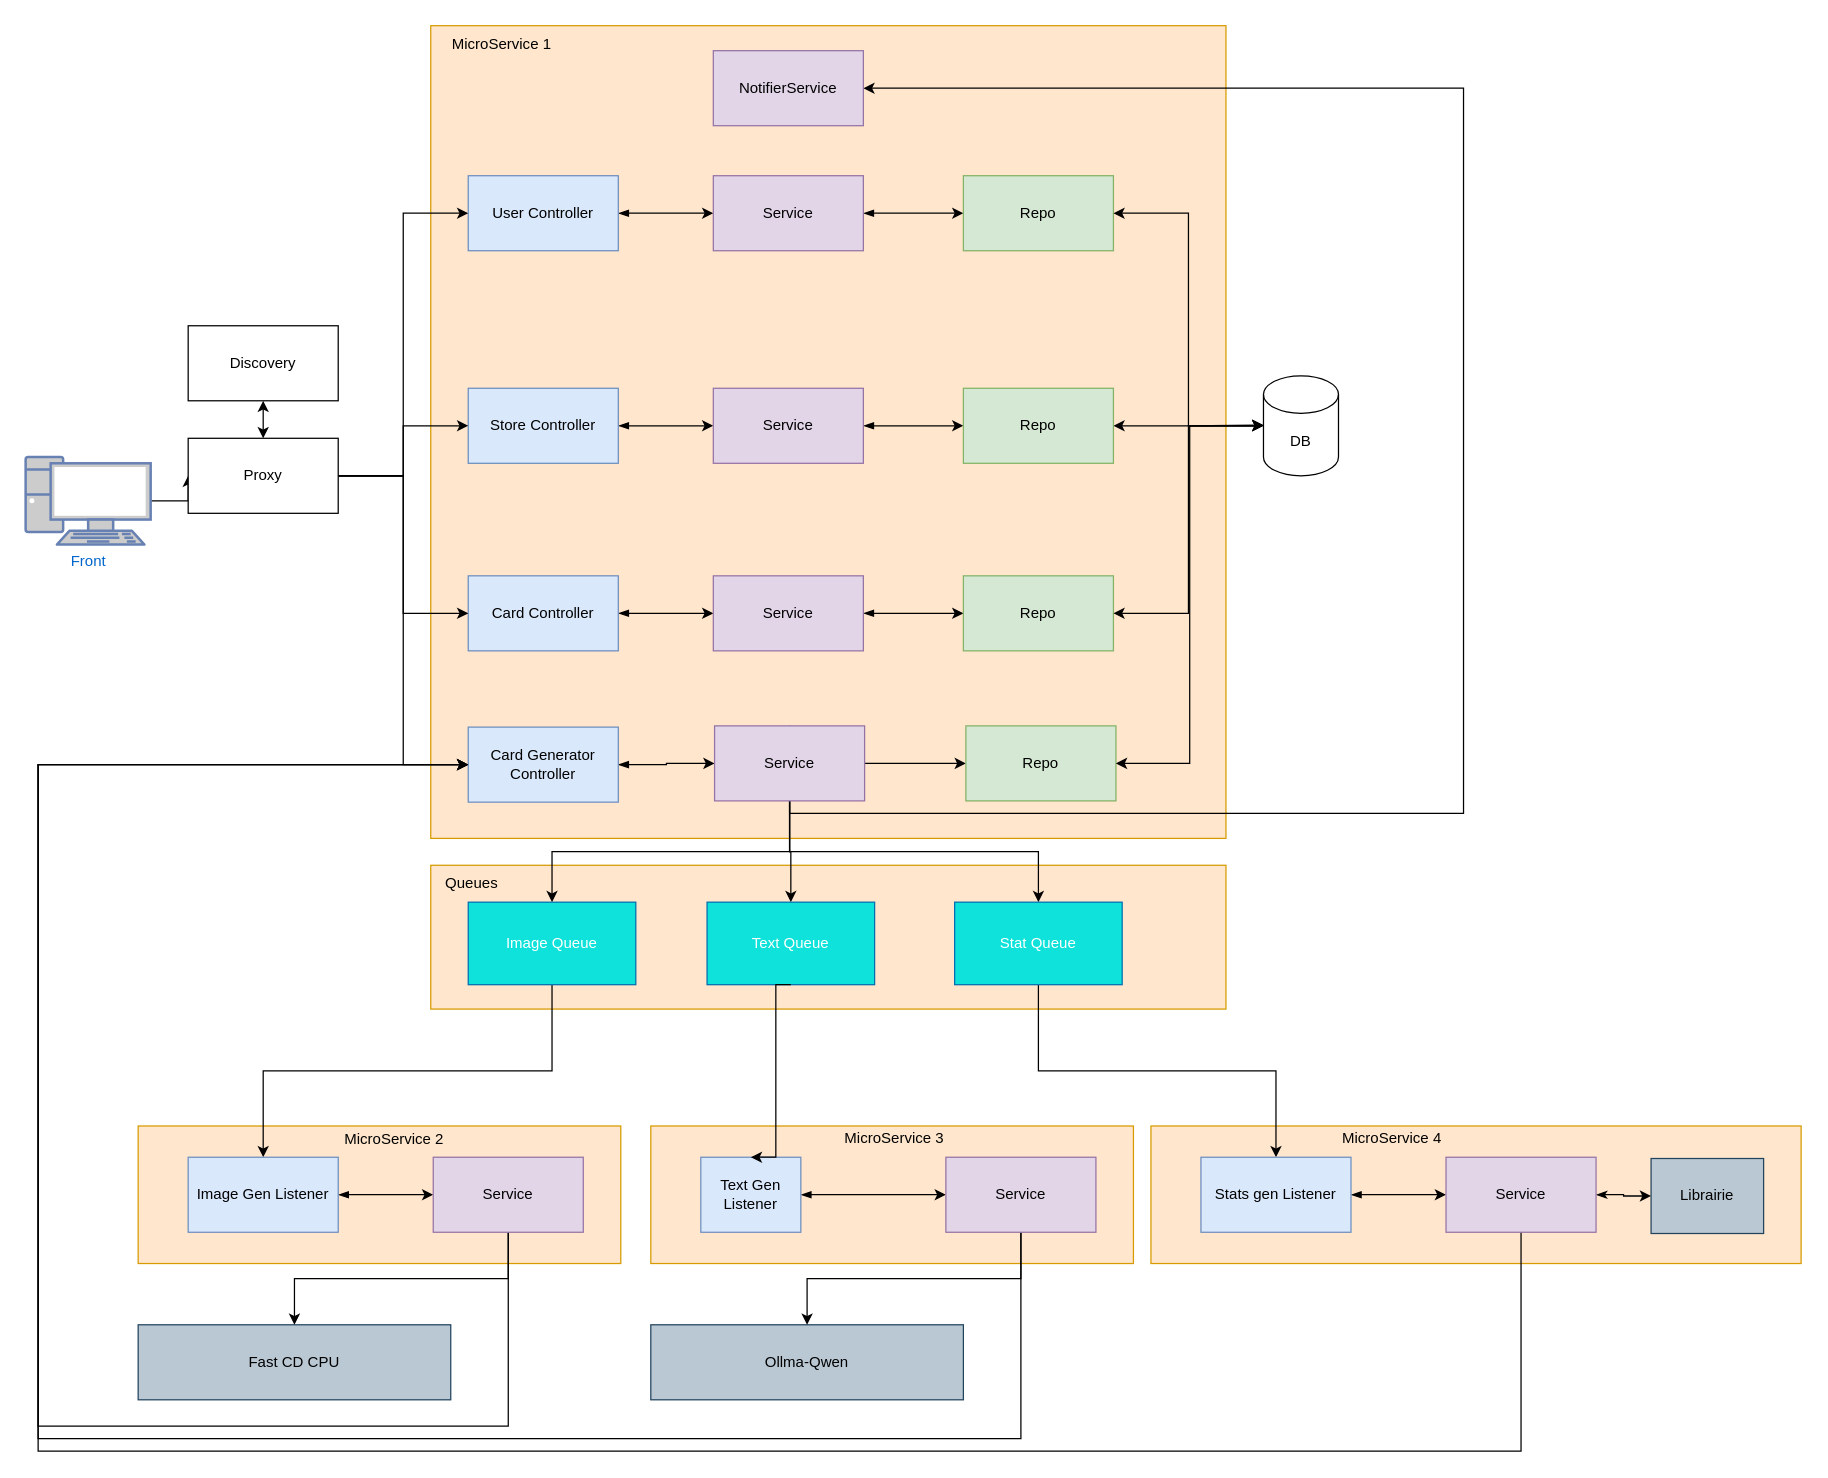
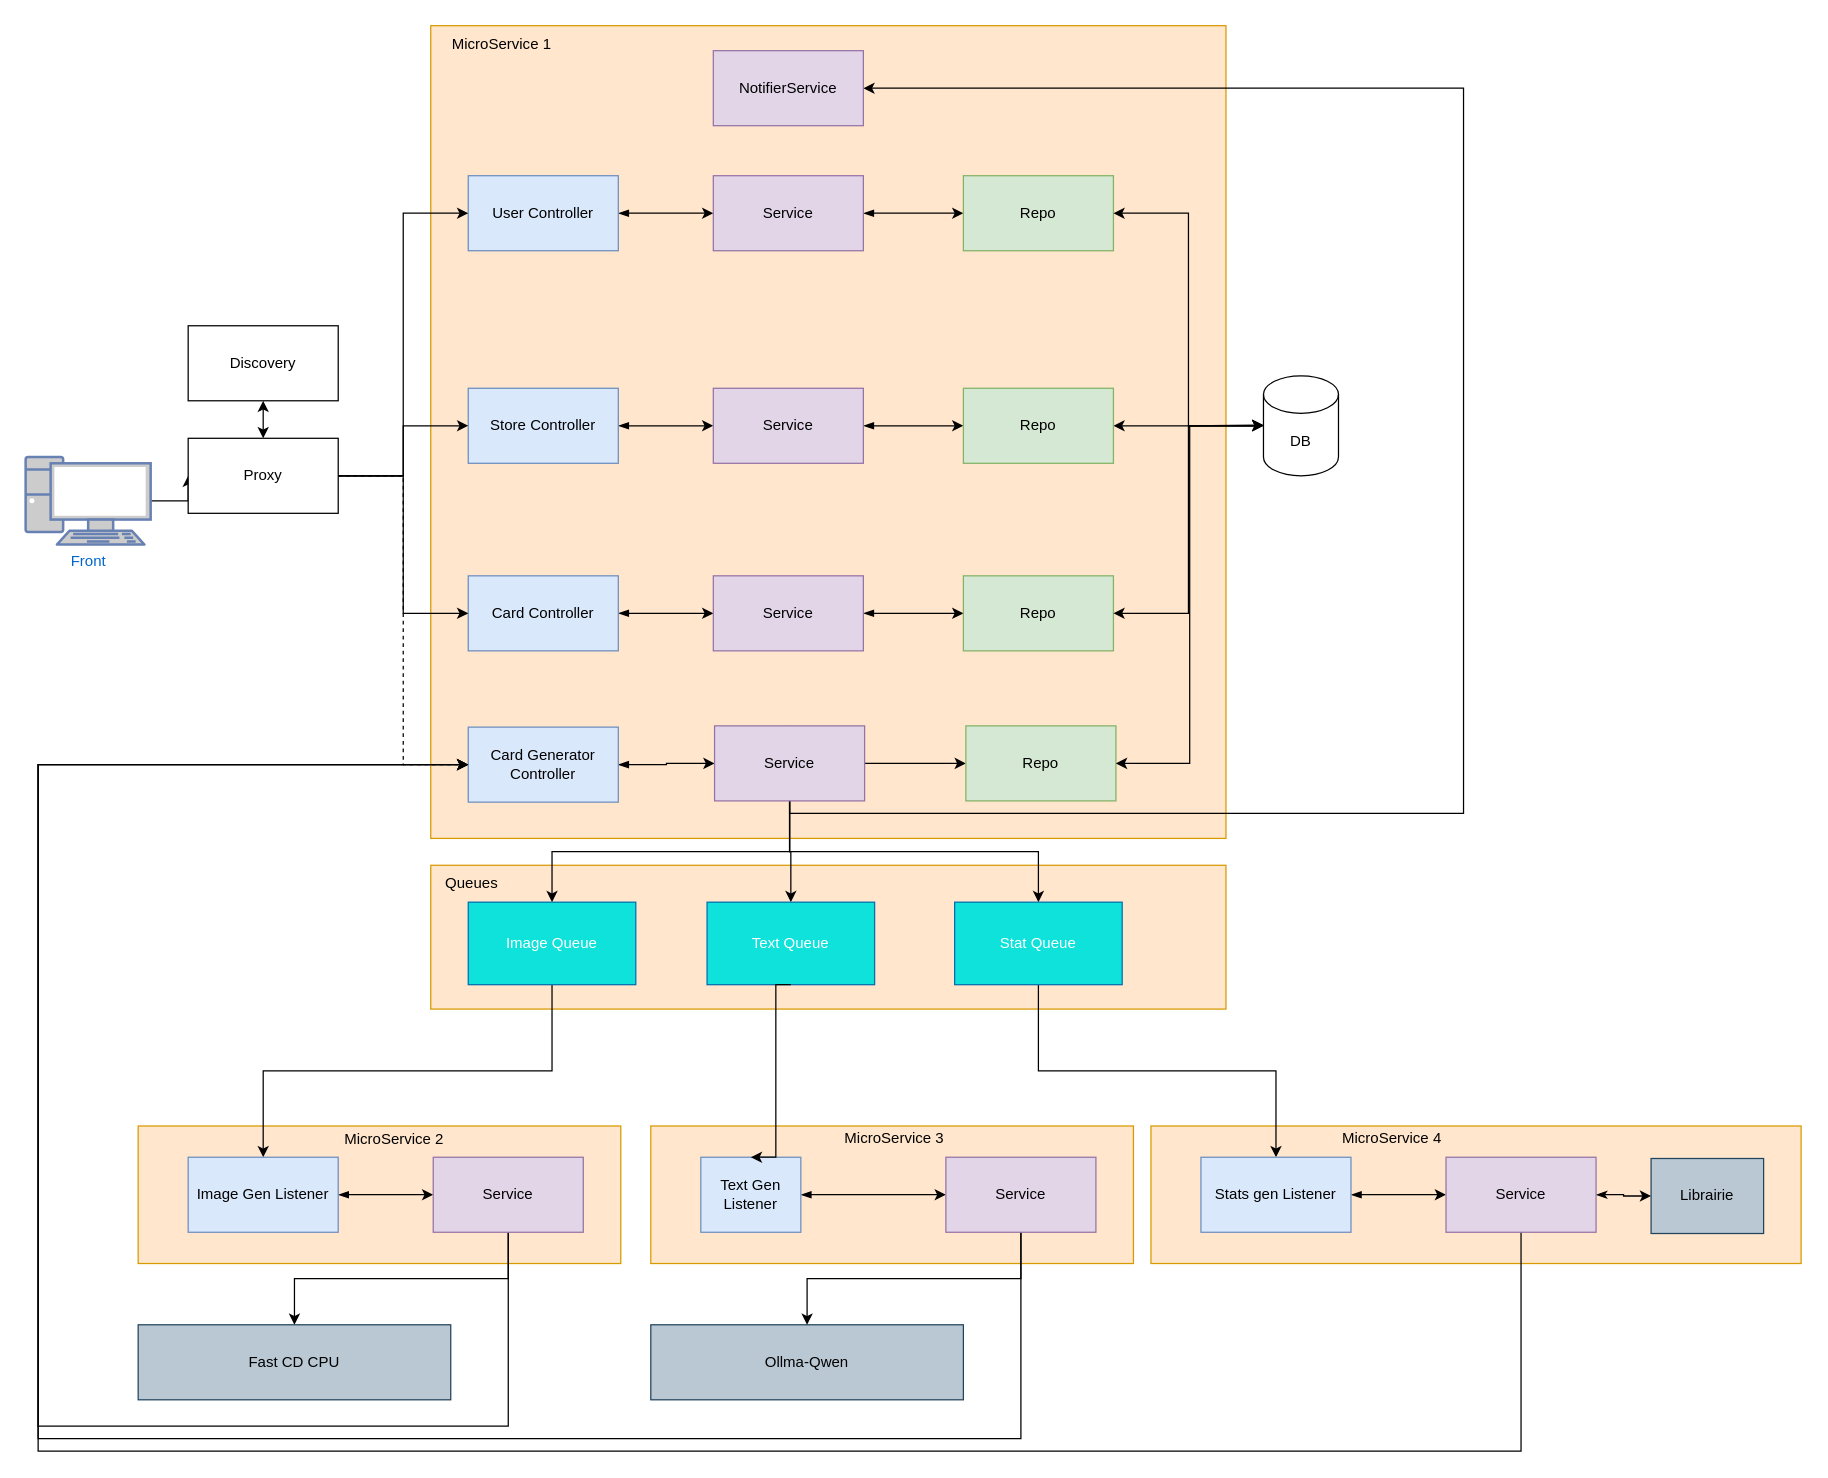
(403, 689) -> (403, 689)
